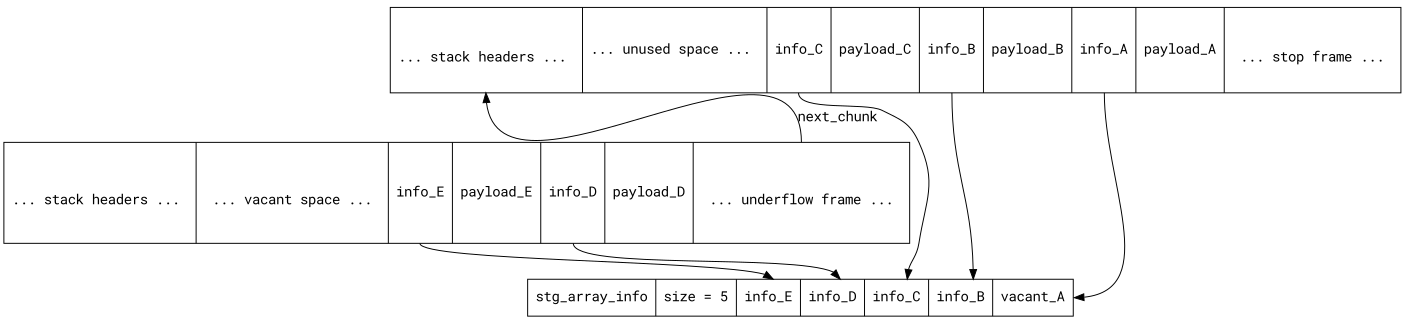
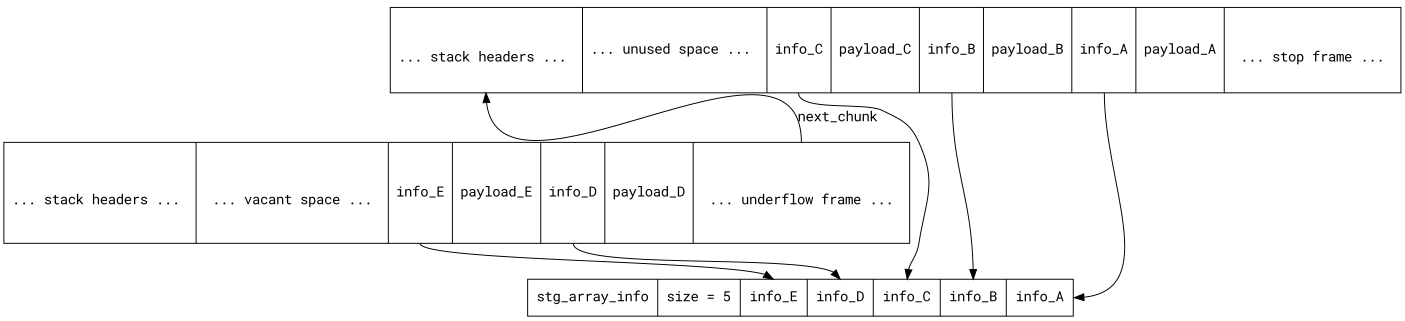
(1033, 297) -> (1040, 297)
